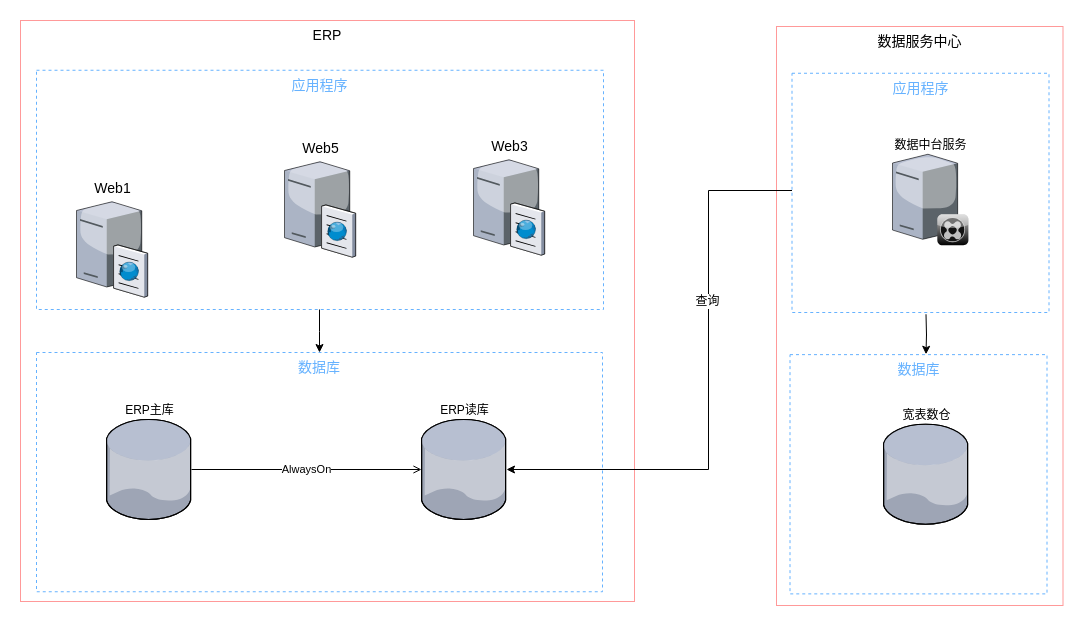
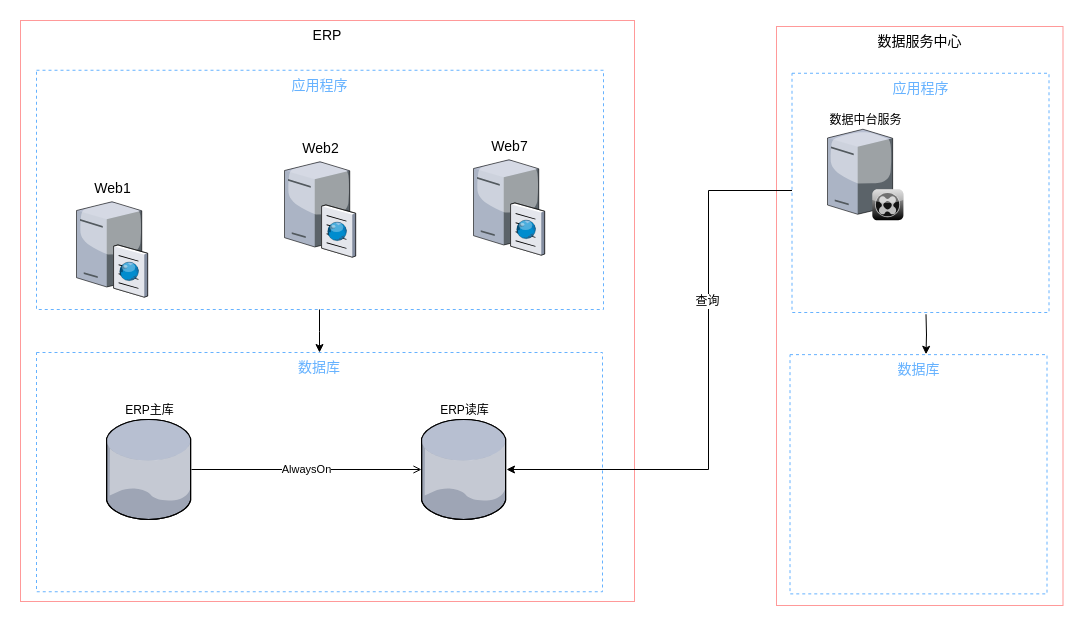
(510, 146) -> (510, 146)
(321, 148) -> (321, 148)
(931, 200) -> (866, 175)
(926, 474) -> none
